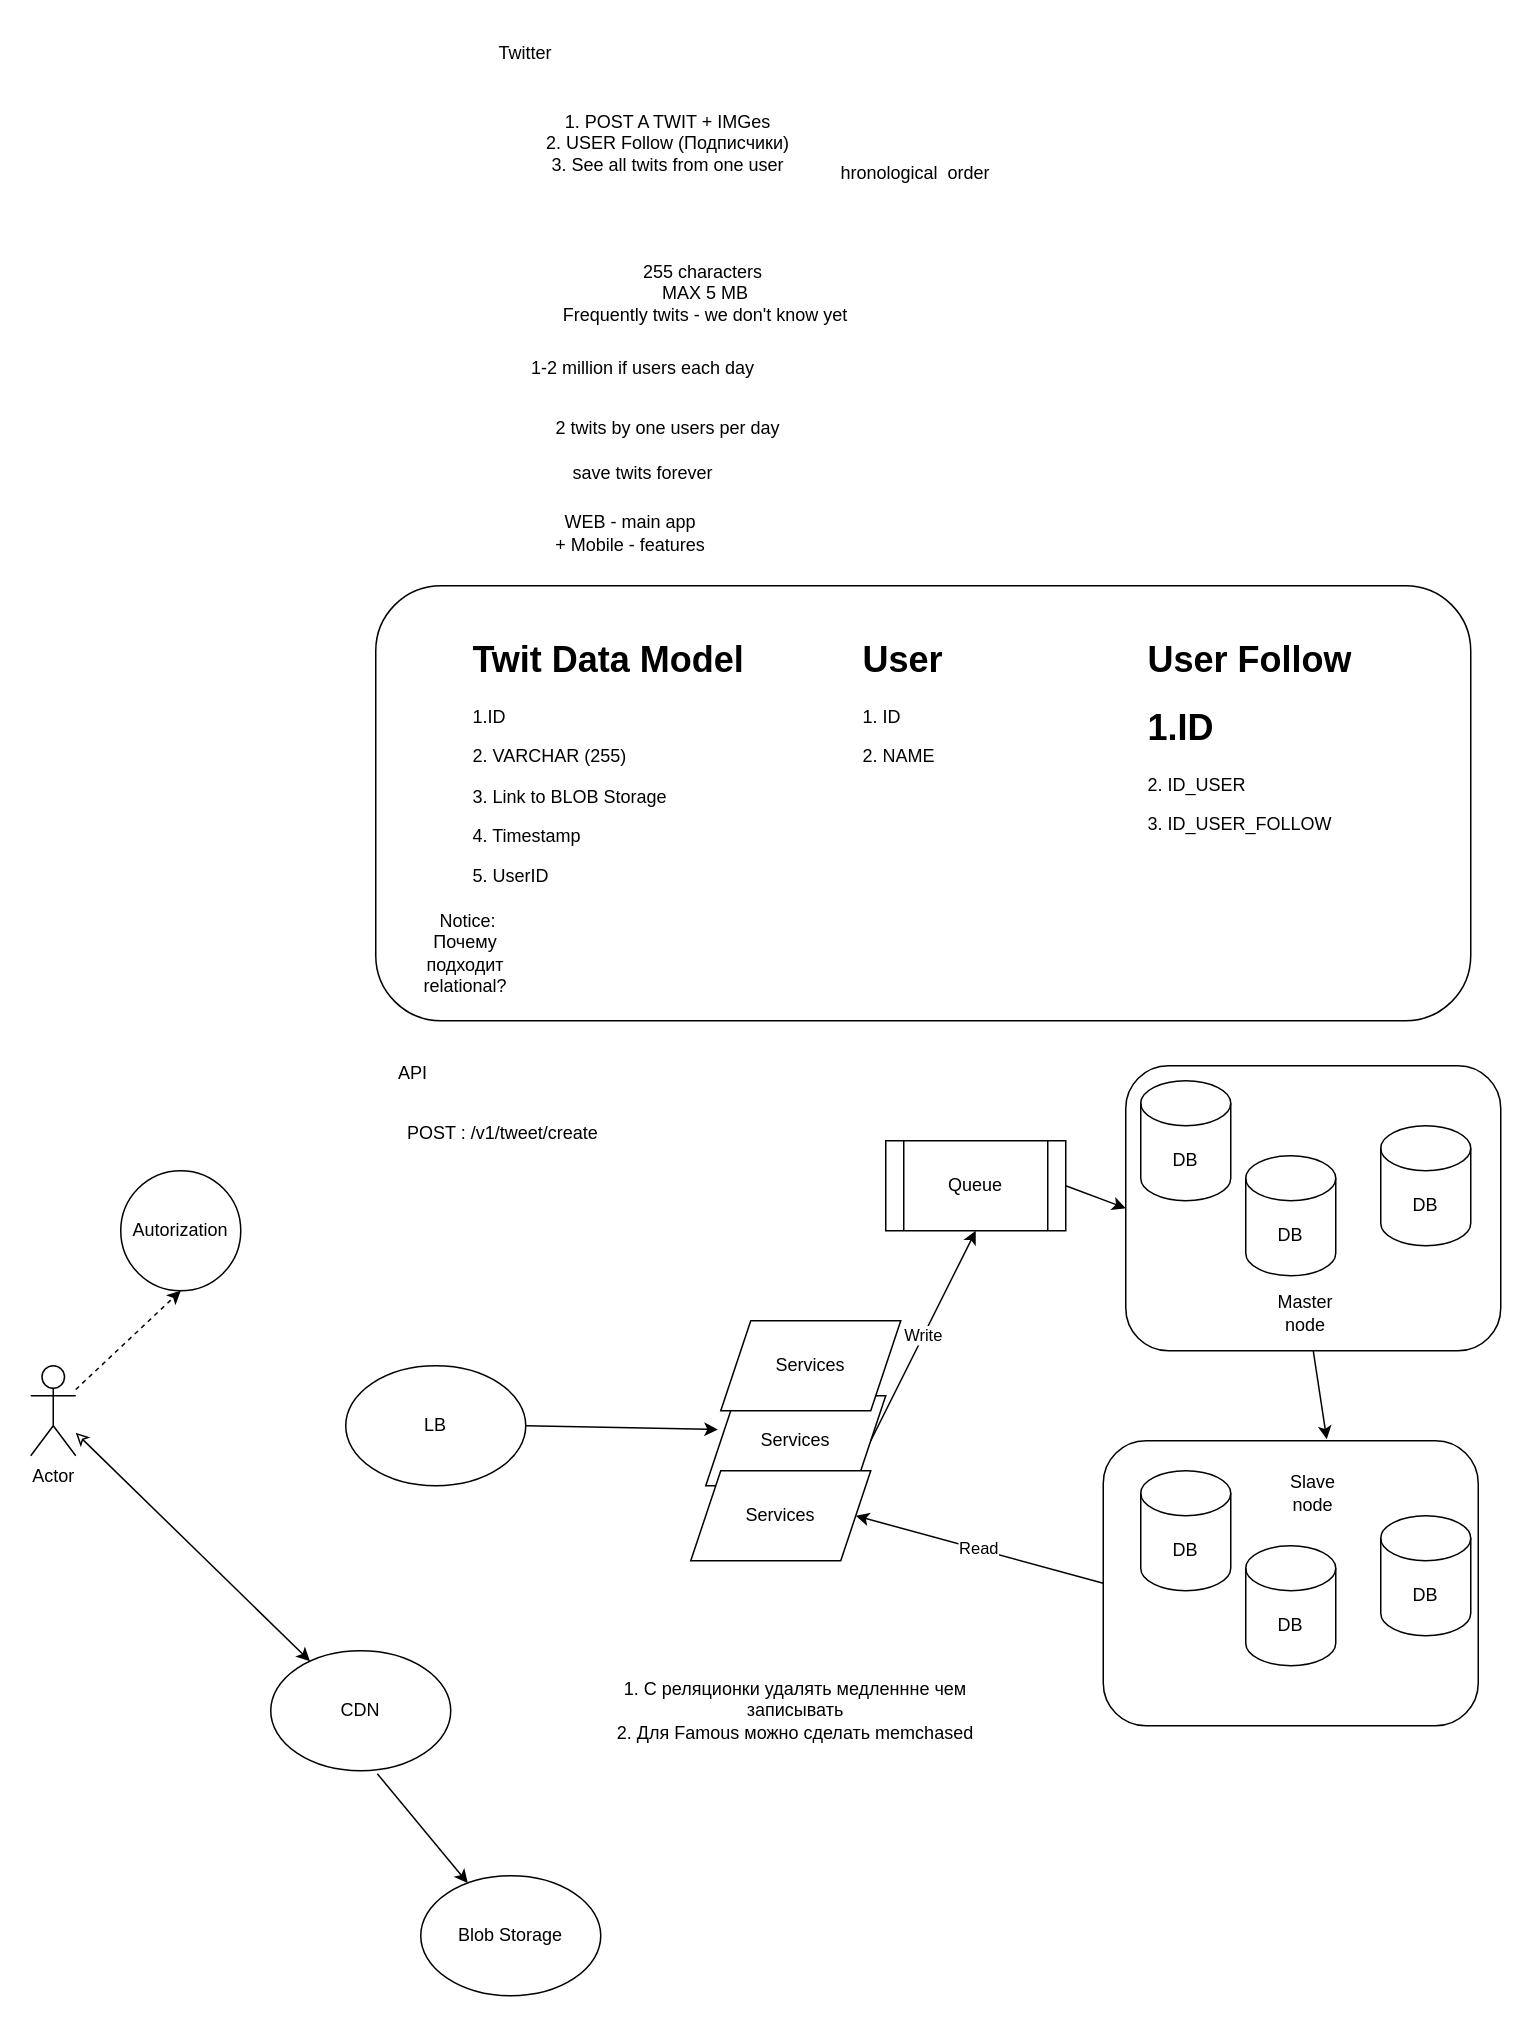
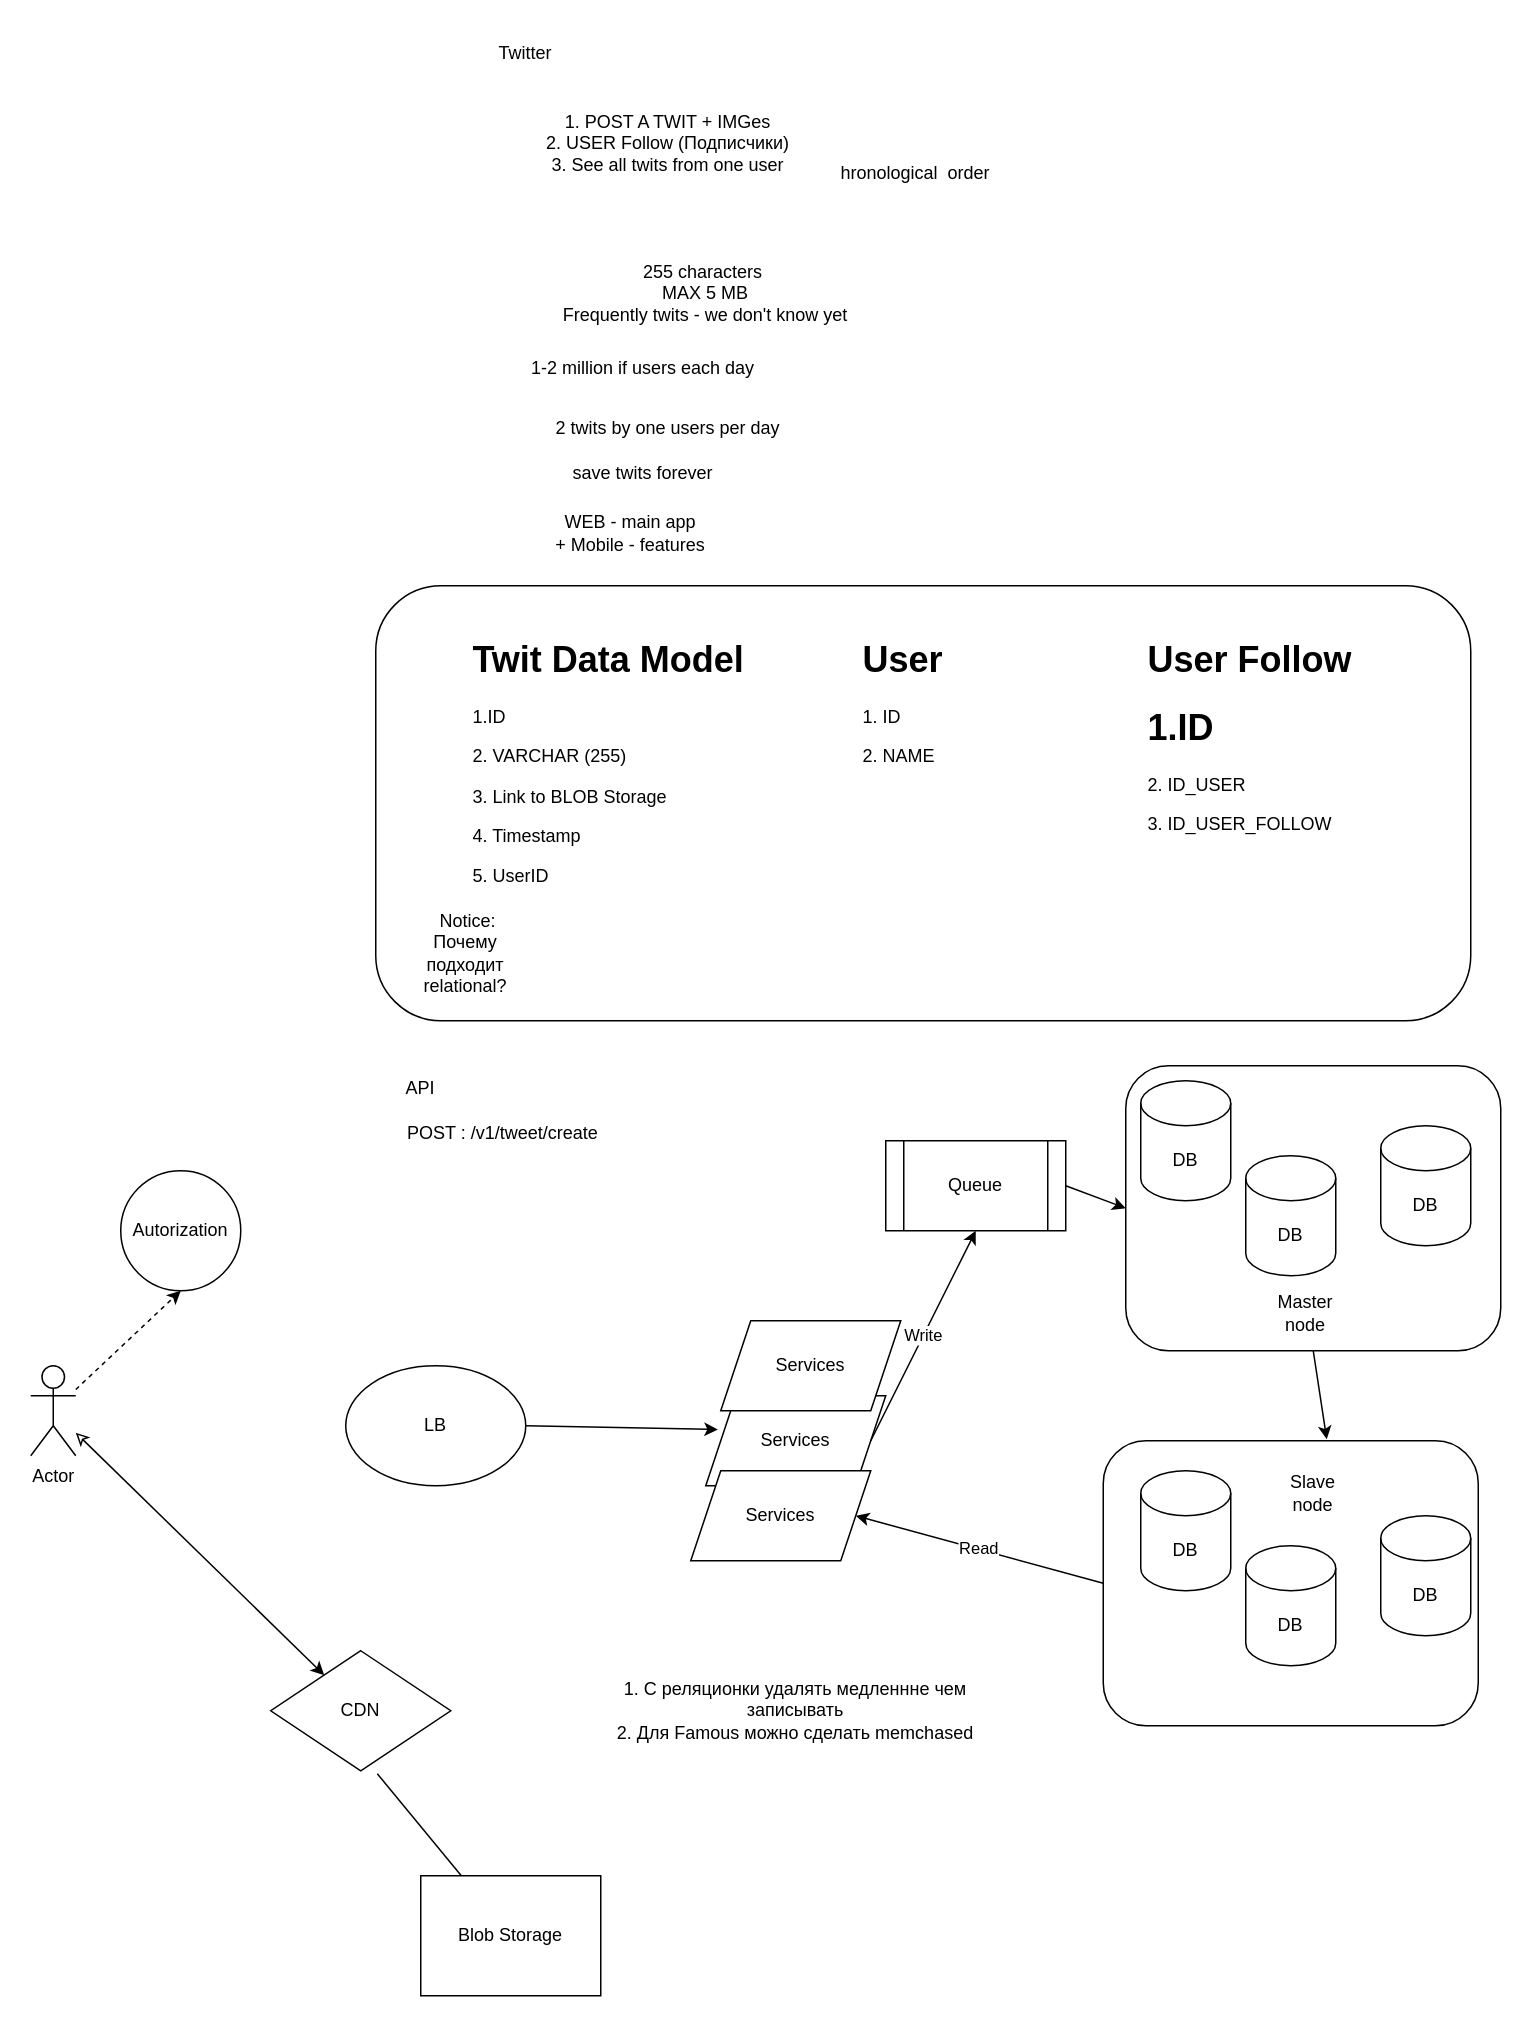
(413, 1073) -> (421, 1088)
(361, 1711) -> (361, 1711)
(460, 1873) -> (460, 1874)
(511, 1936) -> (511, 1936)
